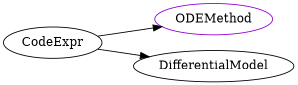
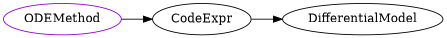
(126, 32) -> (132, 19)
